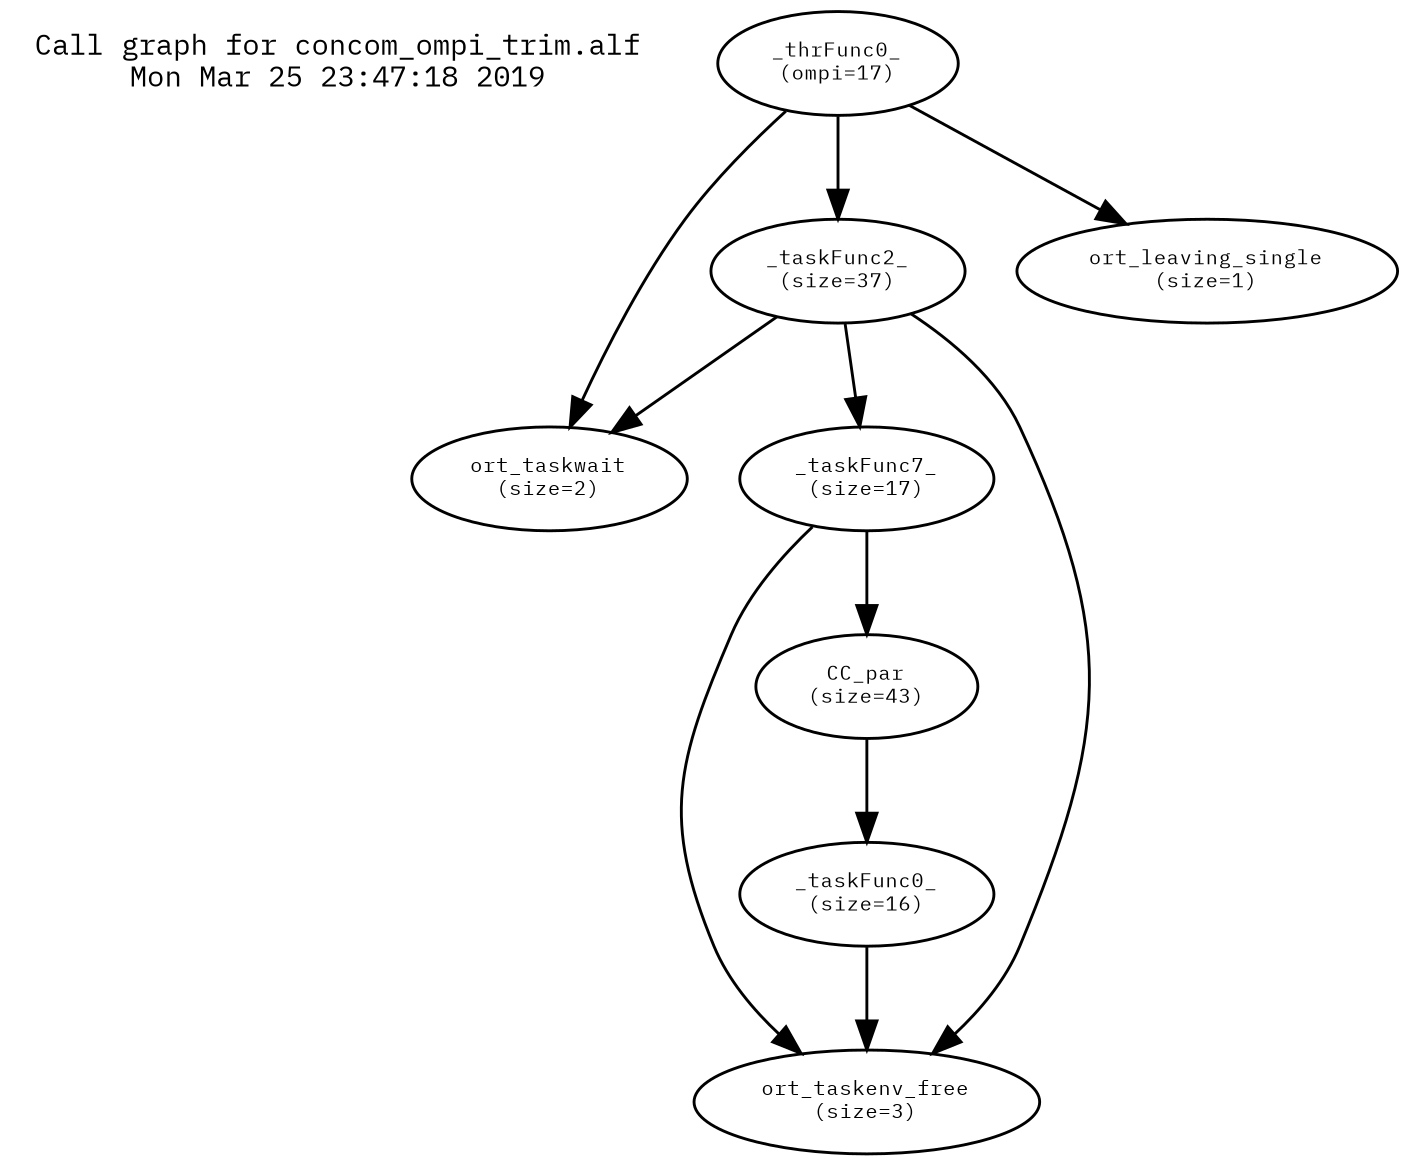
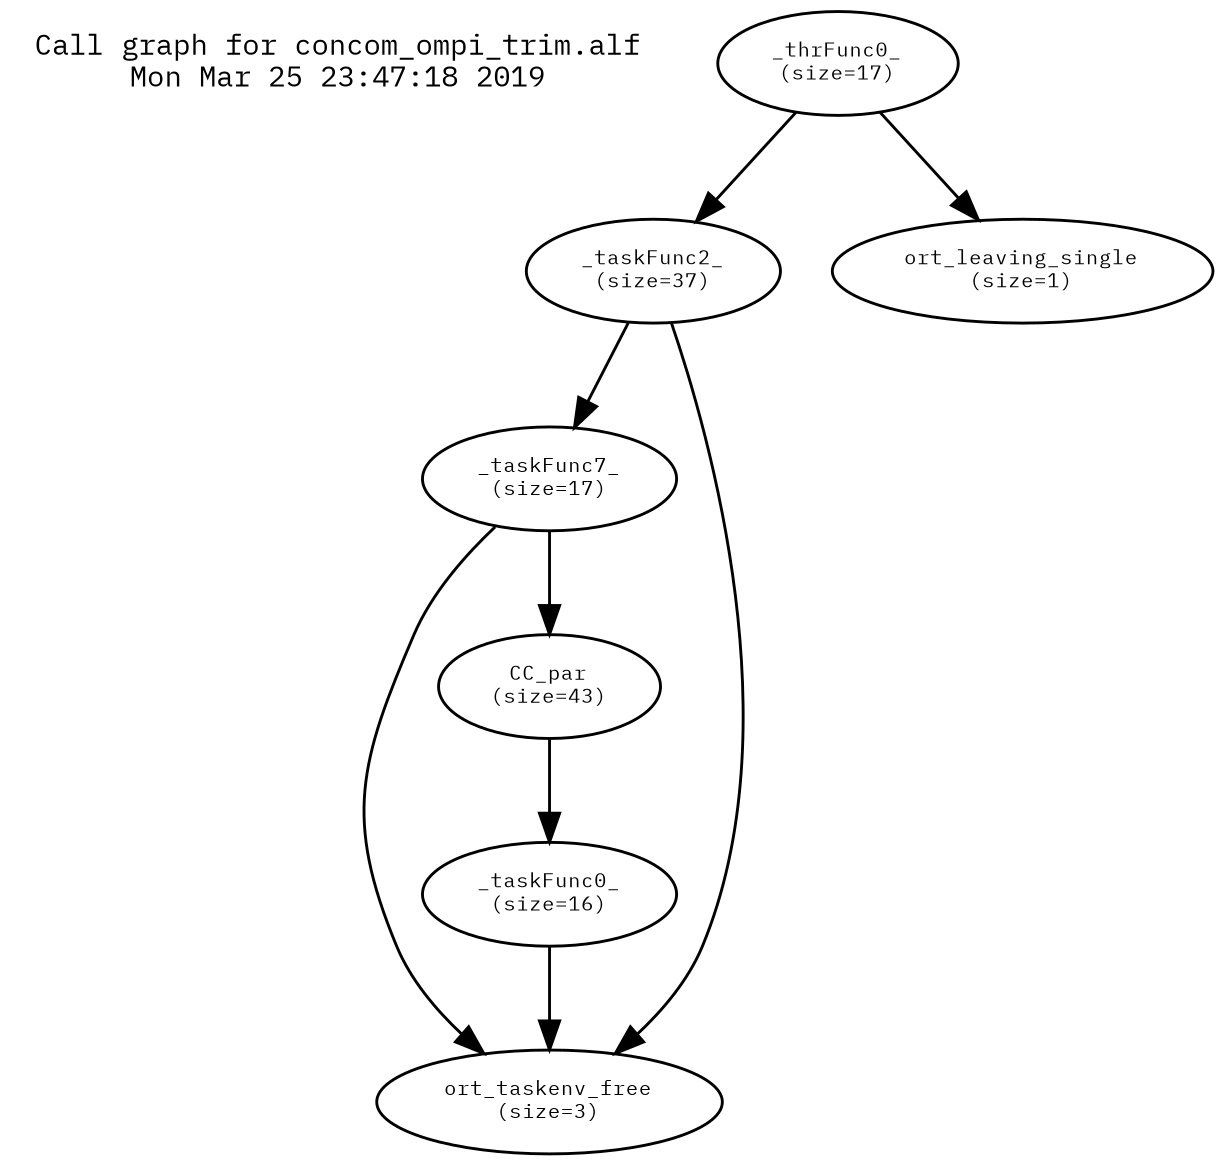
(838, 63) -> (838, 63)
(550, 479) -> none
